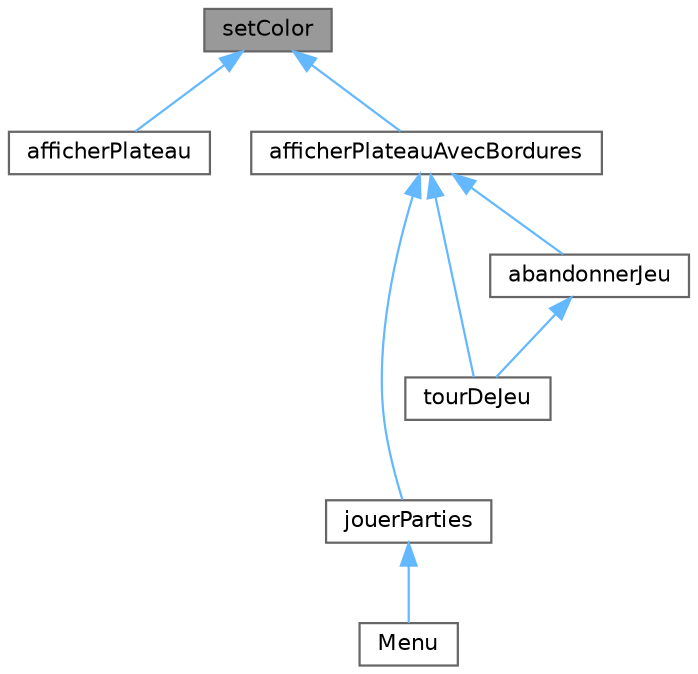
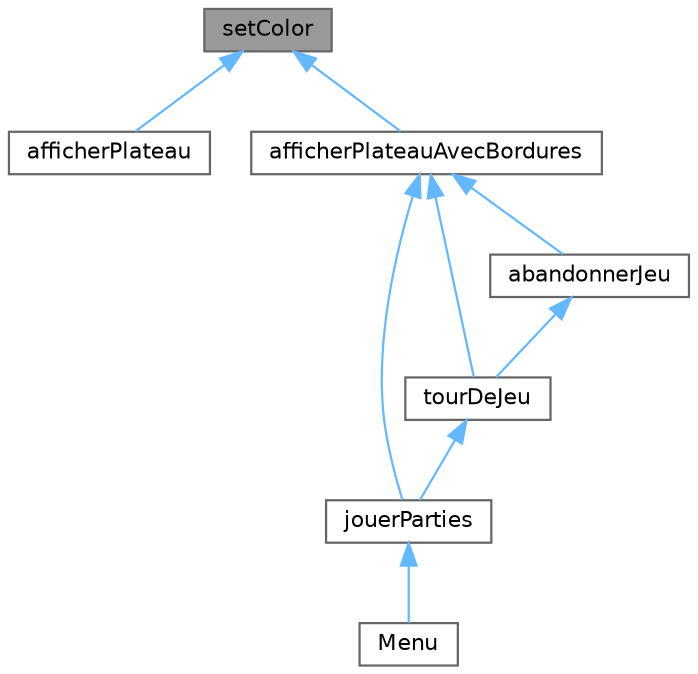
none -> (438, 470)
